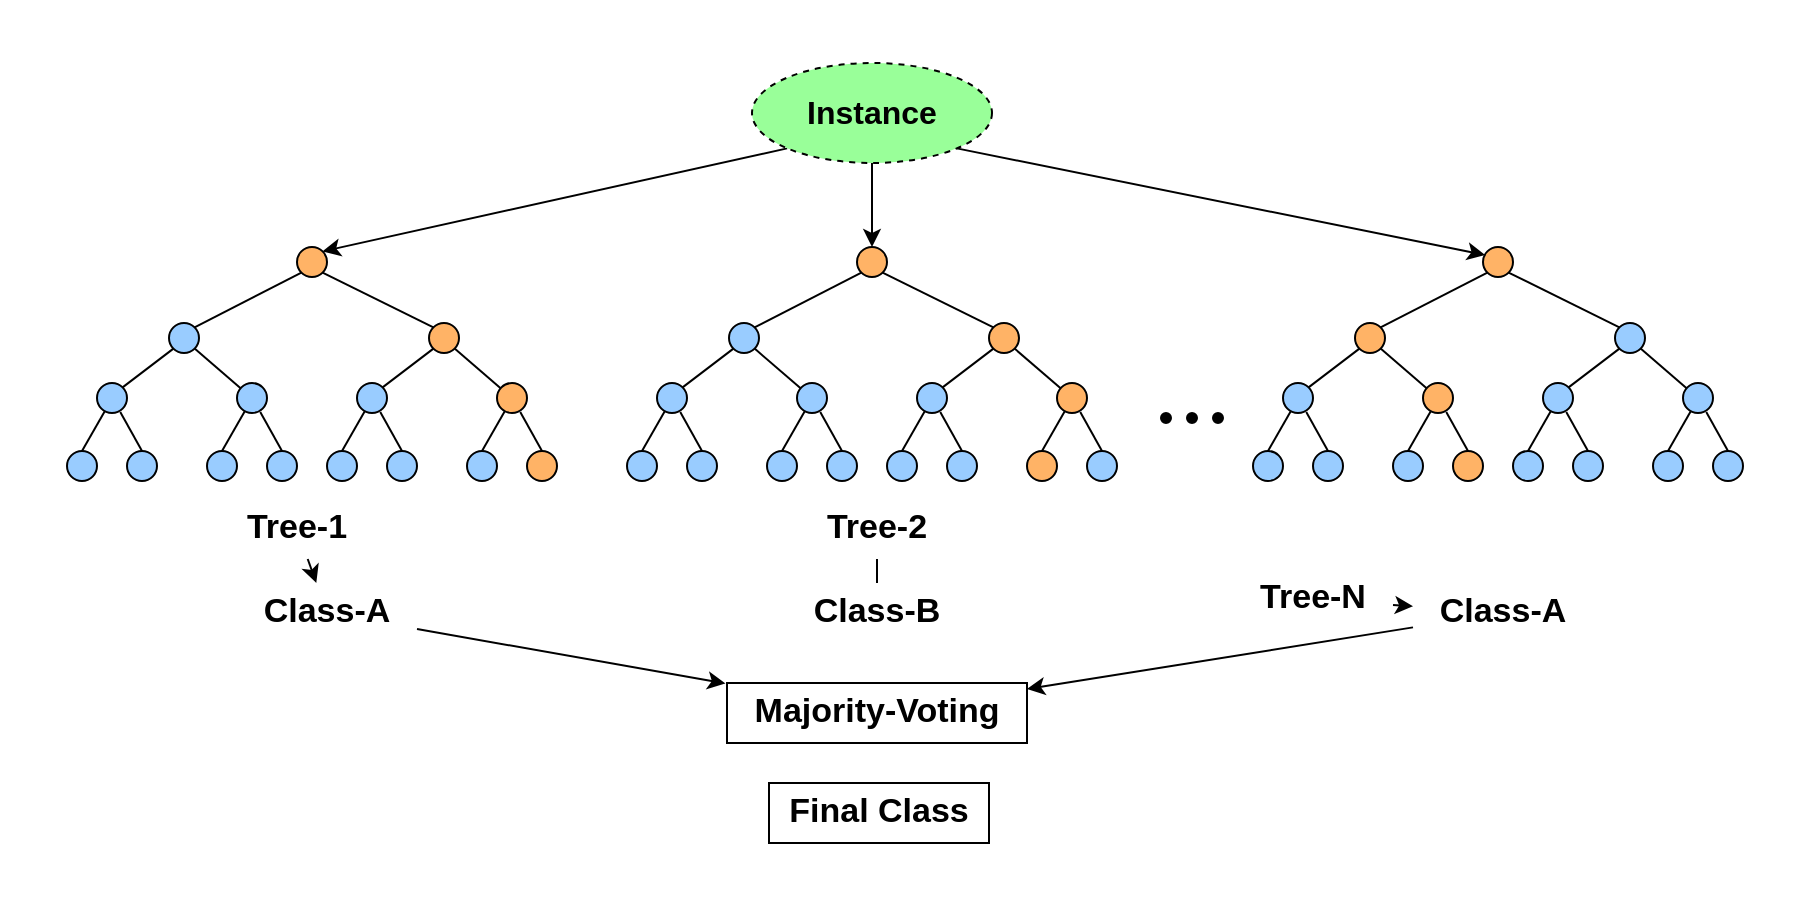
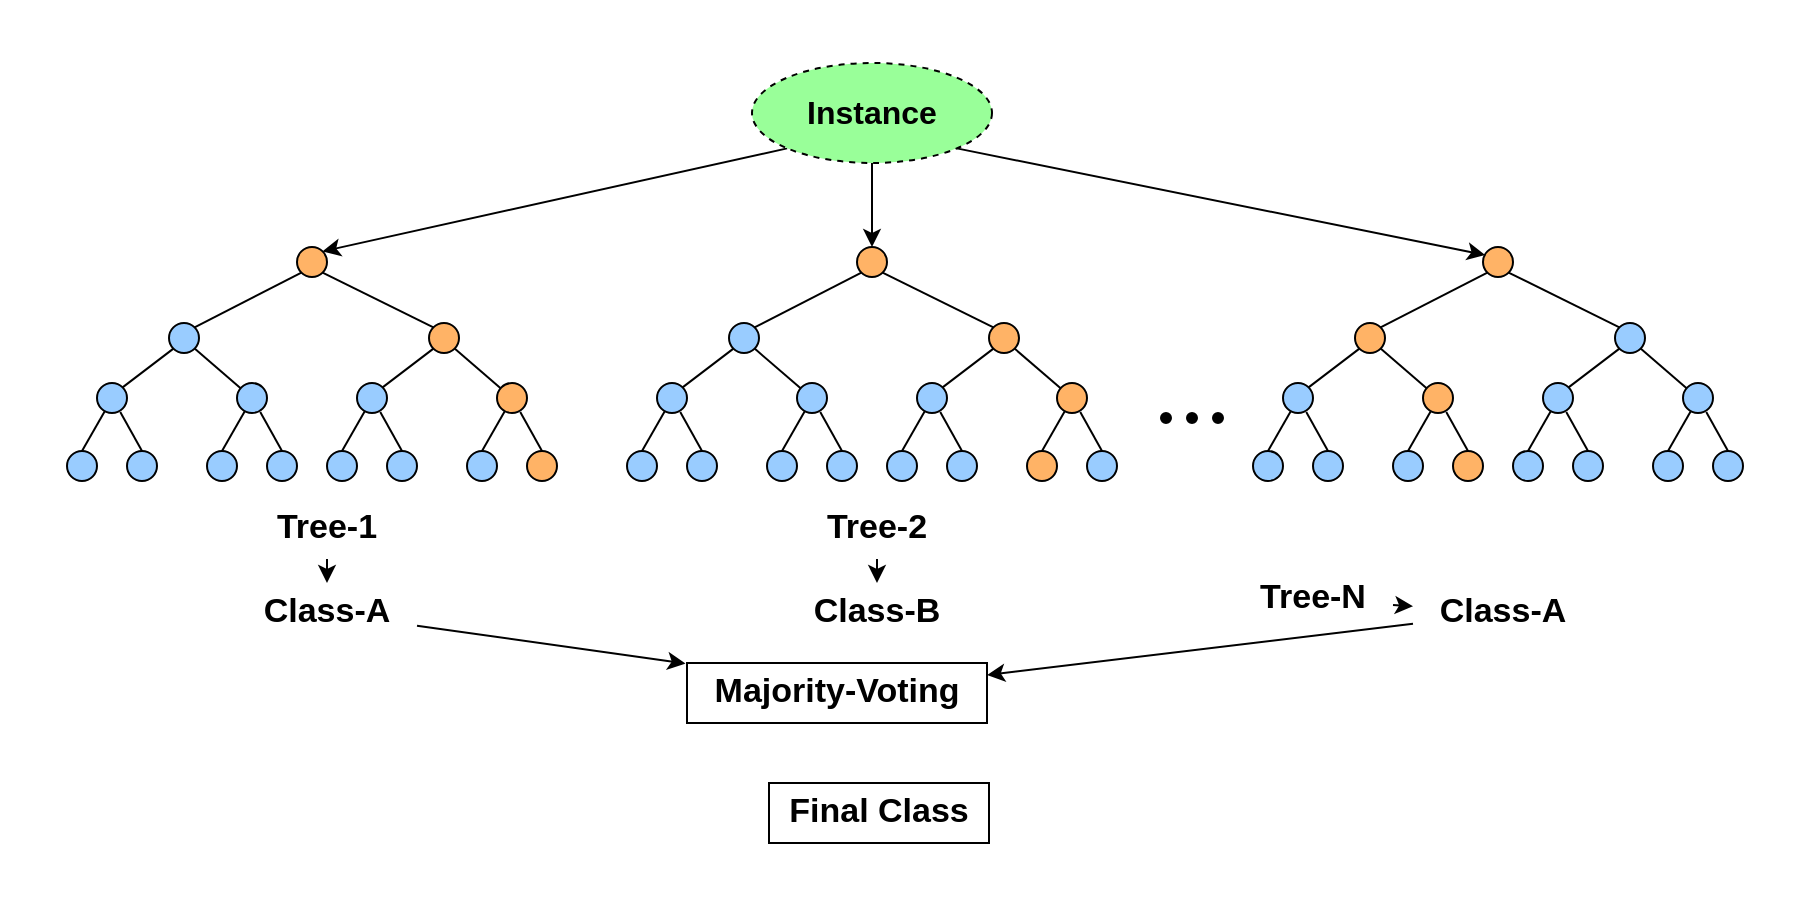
(297, 529) -> (327, 529)
(877, 574) -> (877, 568)
(877, 713) -> (837, 693)
